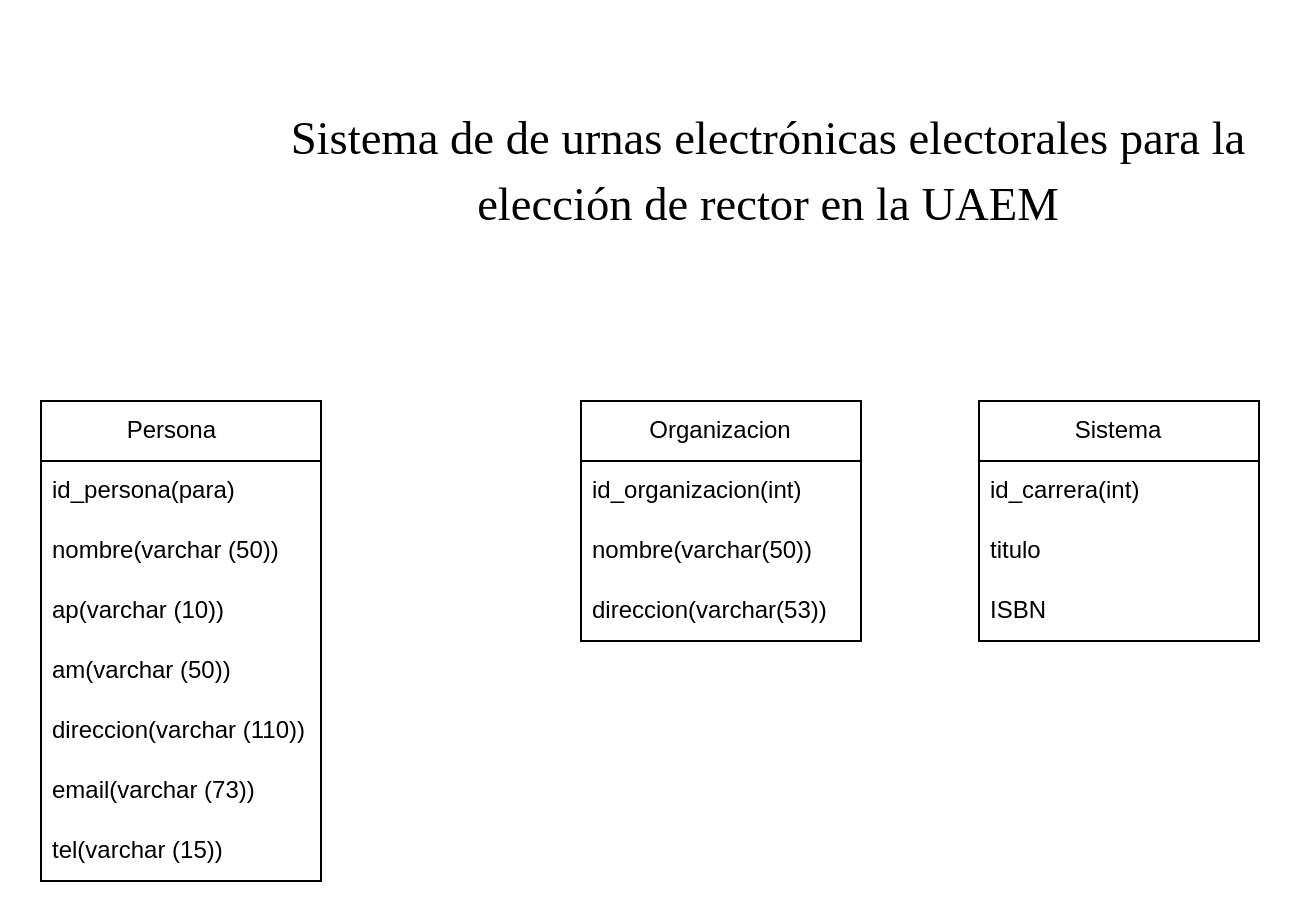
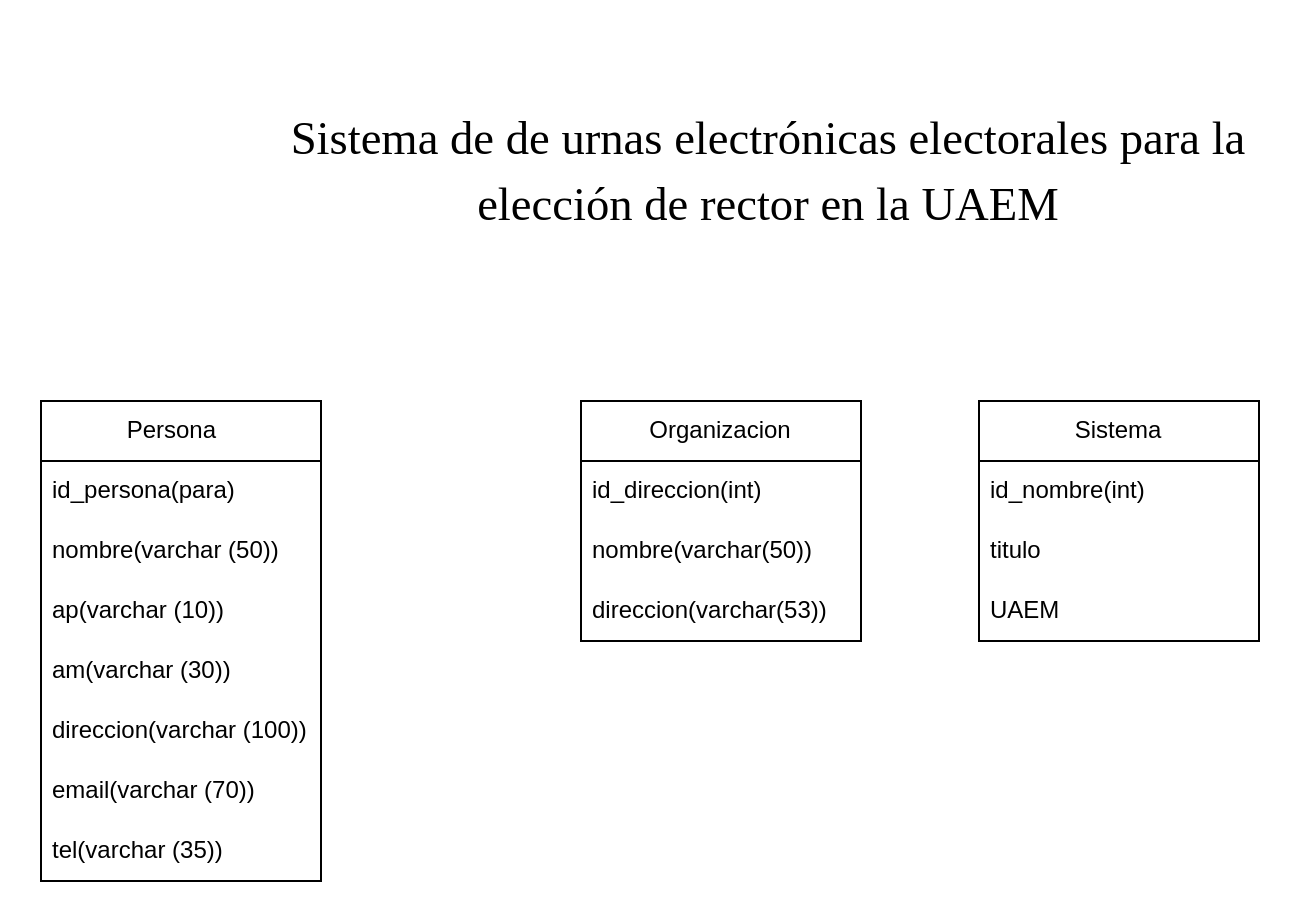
(715, 491) -> (695, 491)
(1086, 491) -> (1079, 491)
(1018, 611) -> (1018, 611)
(157, 671) -> (157, 671)
(183, 731) -> (183, 731)
(171, 791) -> (171, 791)
(161, 851) -> (161, 851)
